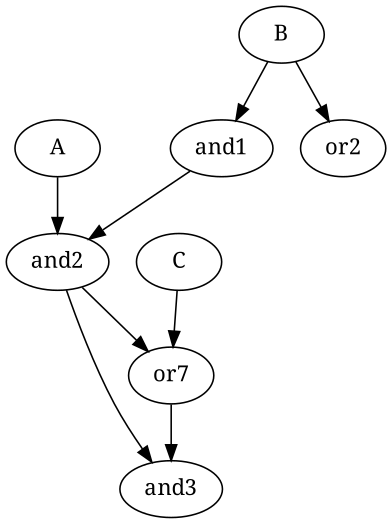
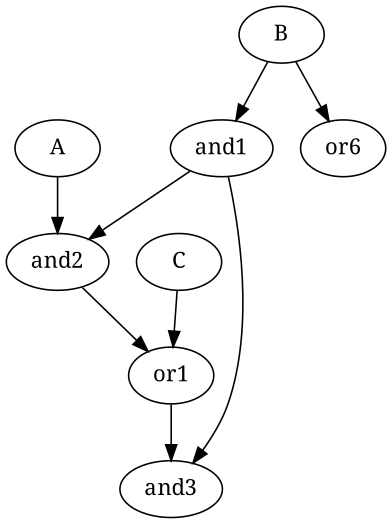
(343, 148) -> (343, 148)
(99, 372) -> (242, 317)
(171, 376) -> (171, 376)
